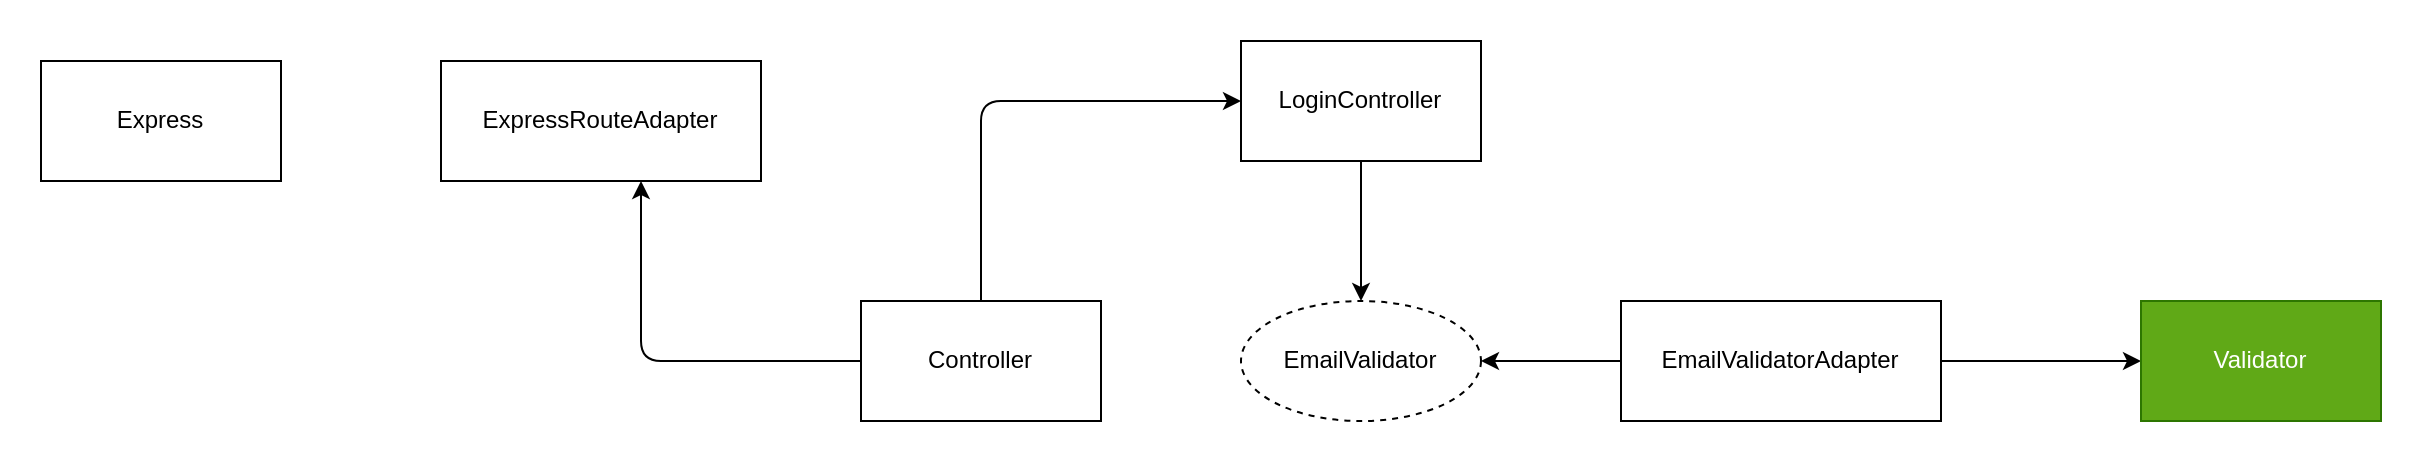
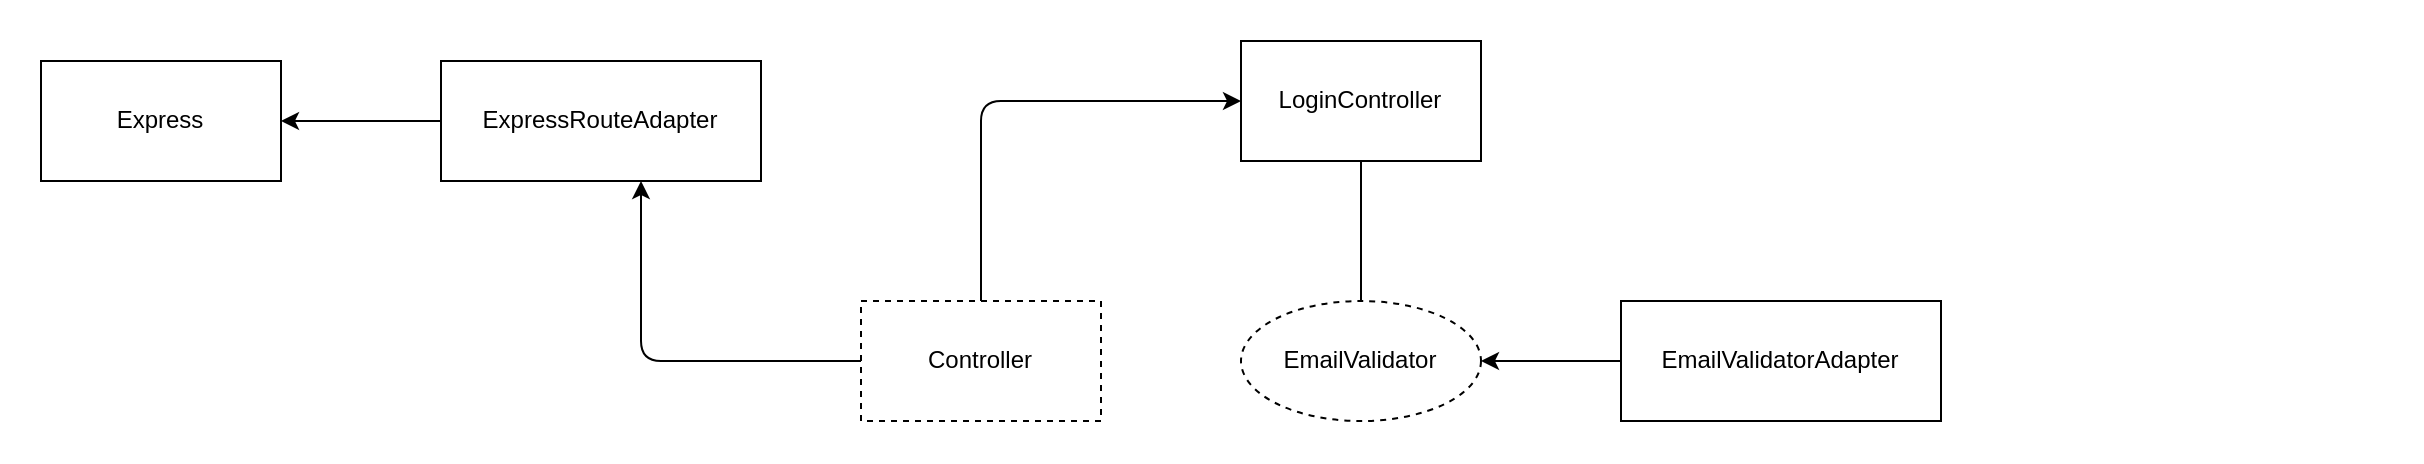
none -> (367, 121)
(1361, 286) -> (1361, 291)
(981, 361) -> (981, 361)
(2034, 361) -> none
(2261, 361) -> none
